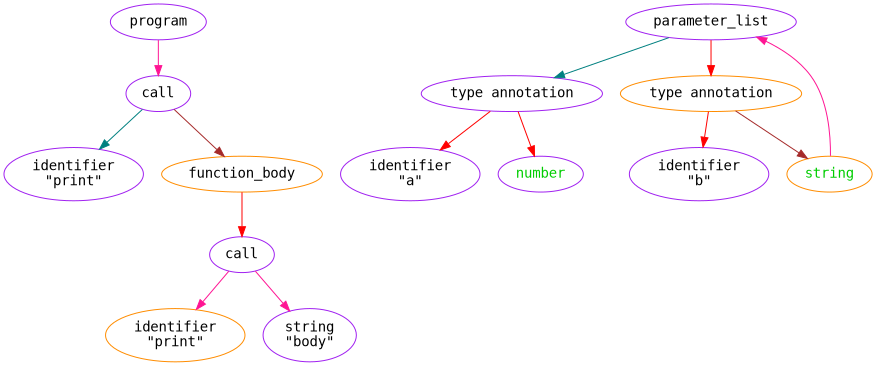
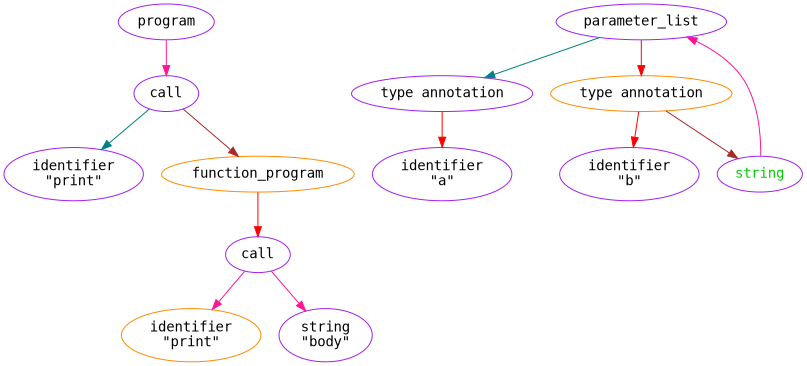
(242, 174) -> (258, 174)
(541, 174) -> none
(830, 174) -> (760, 174)
